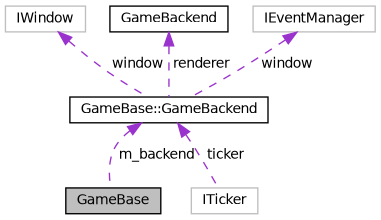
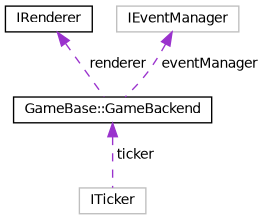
(45, 19) -> none
(169, 19) -> (49, 19)
(285, 64) -> (208, 64)
(113, 201) -> none
